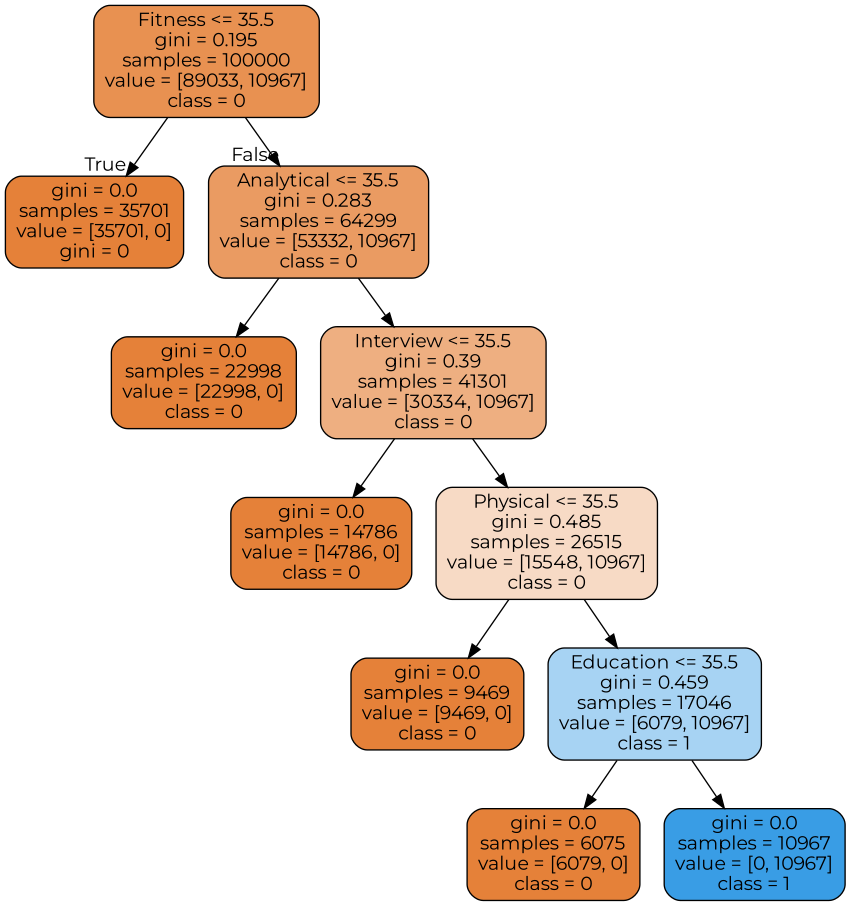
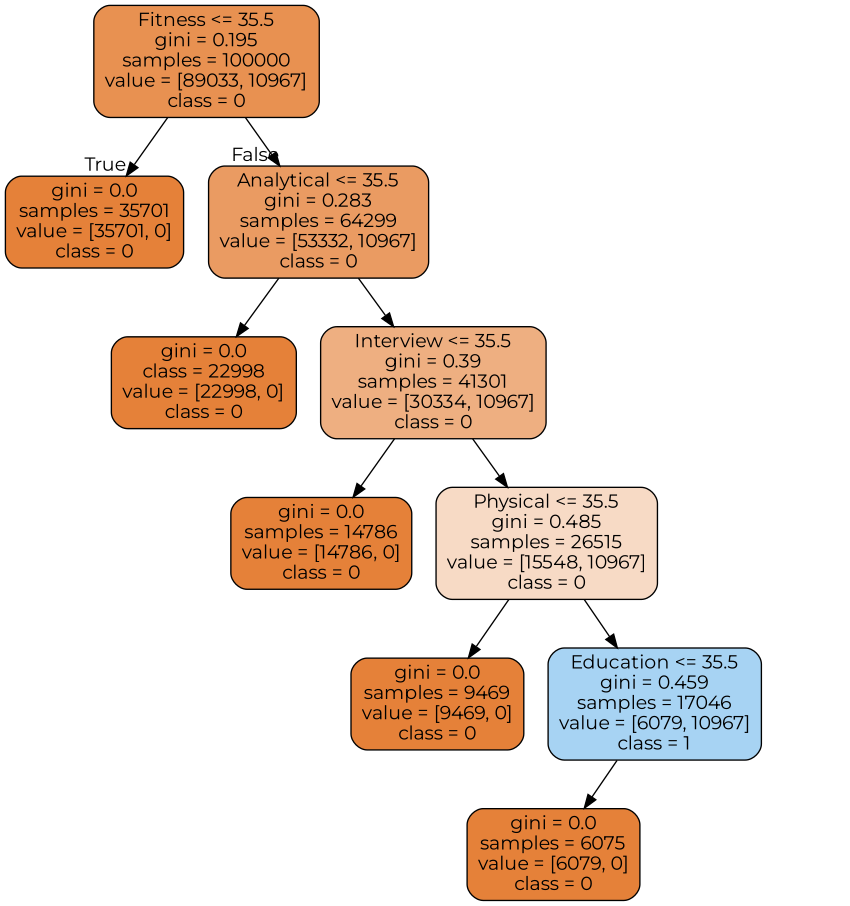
(94, 222) -> (94, 222)
(204, 383) -> (204, 383)
(755, 855) -> none
